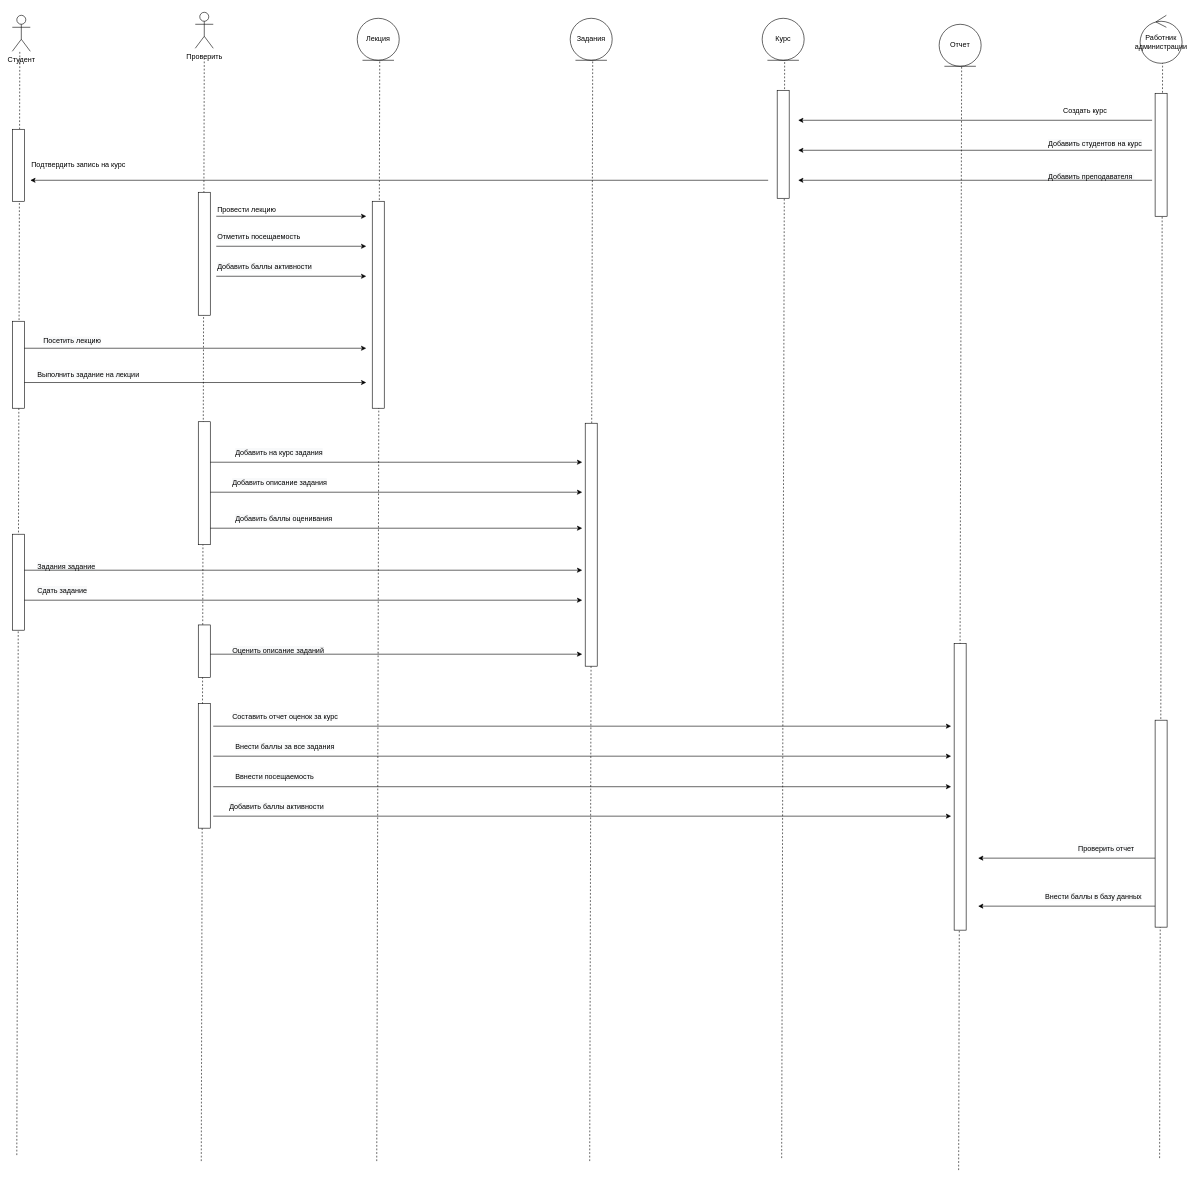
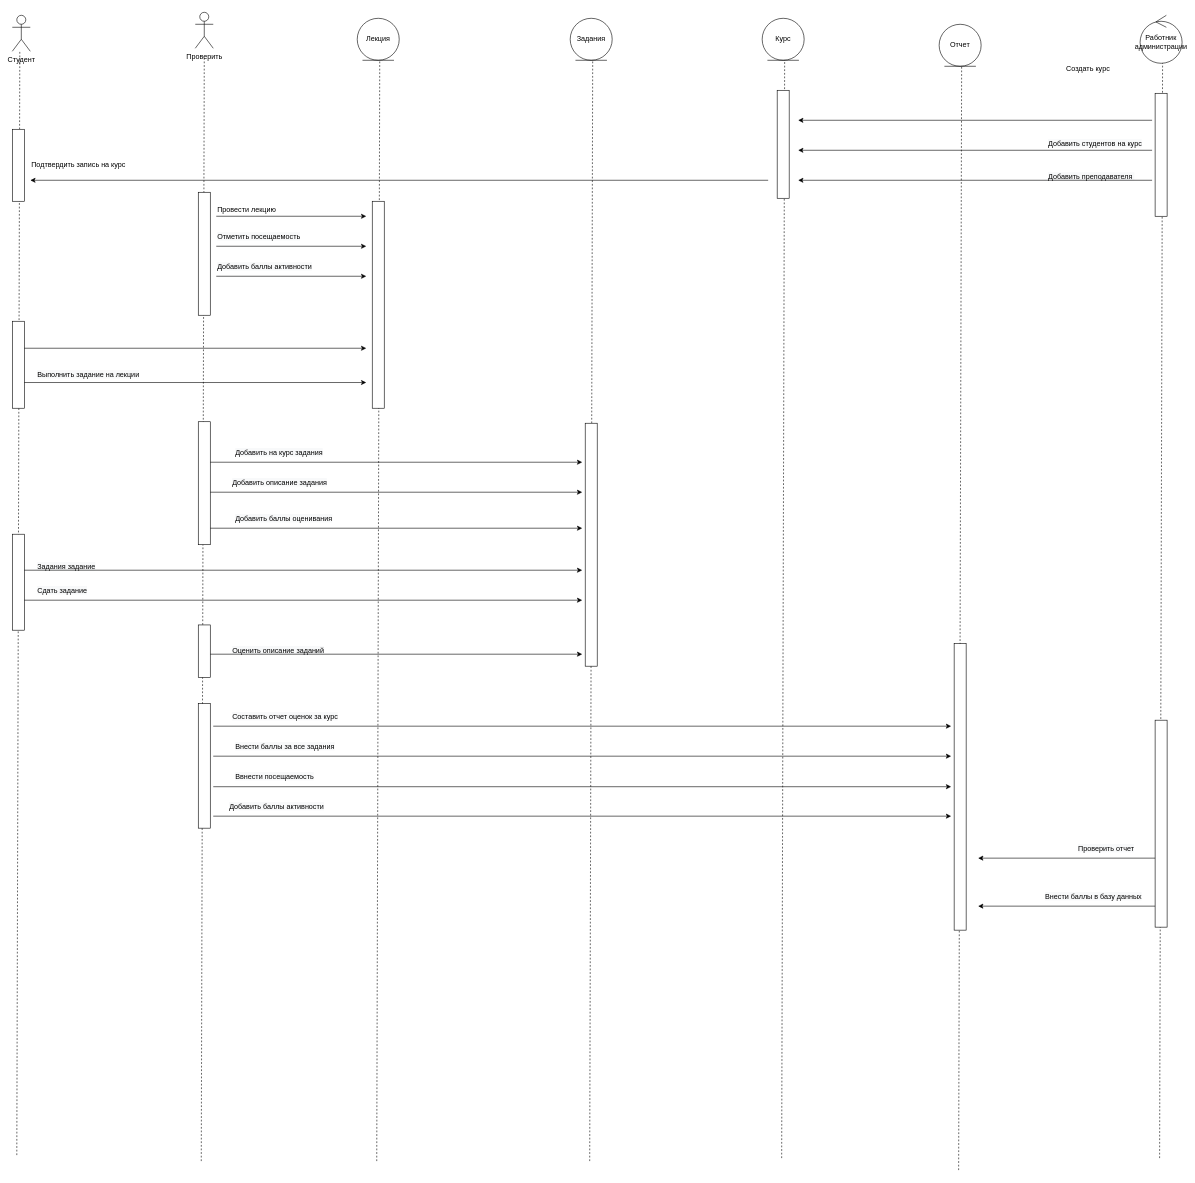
(1092, 111) -> (1095, 69)
(78, 342) -> none
